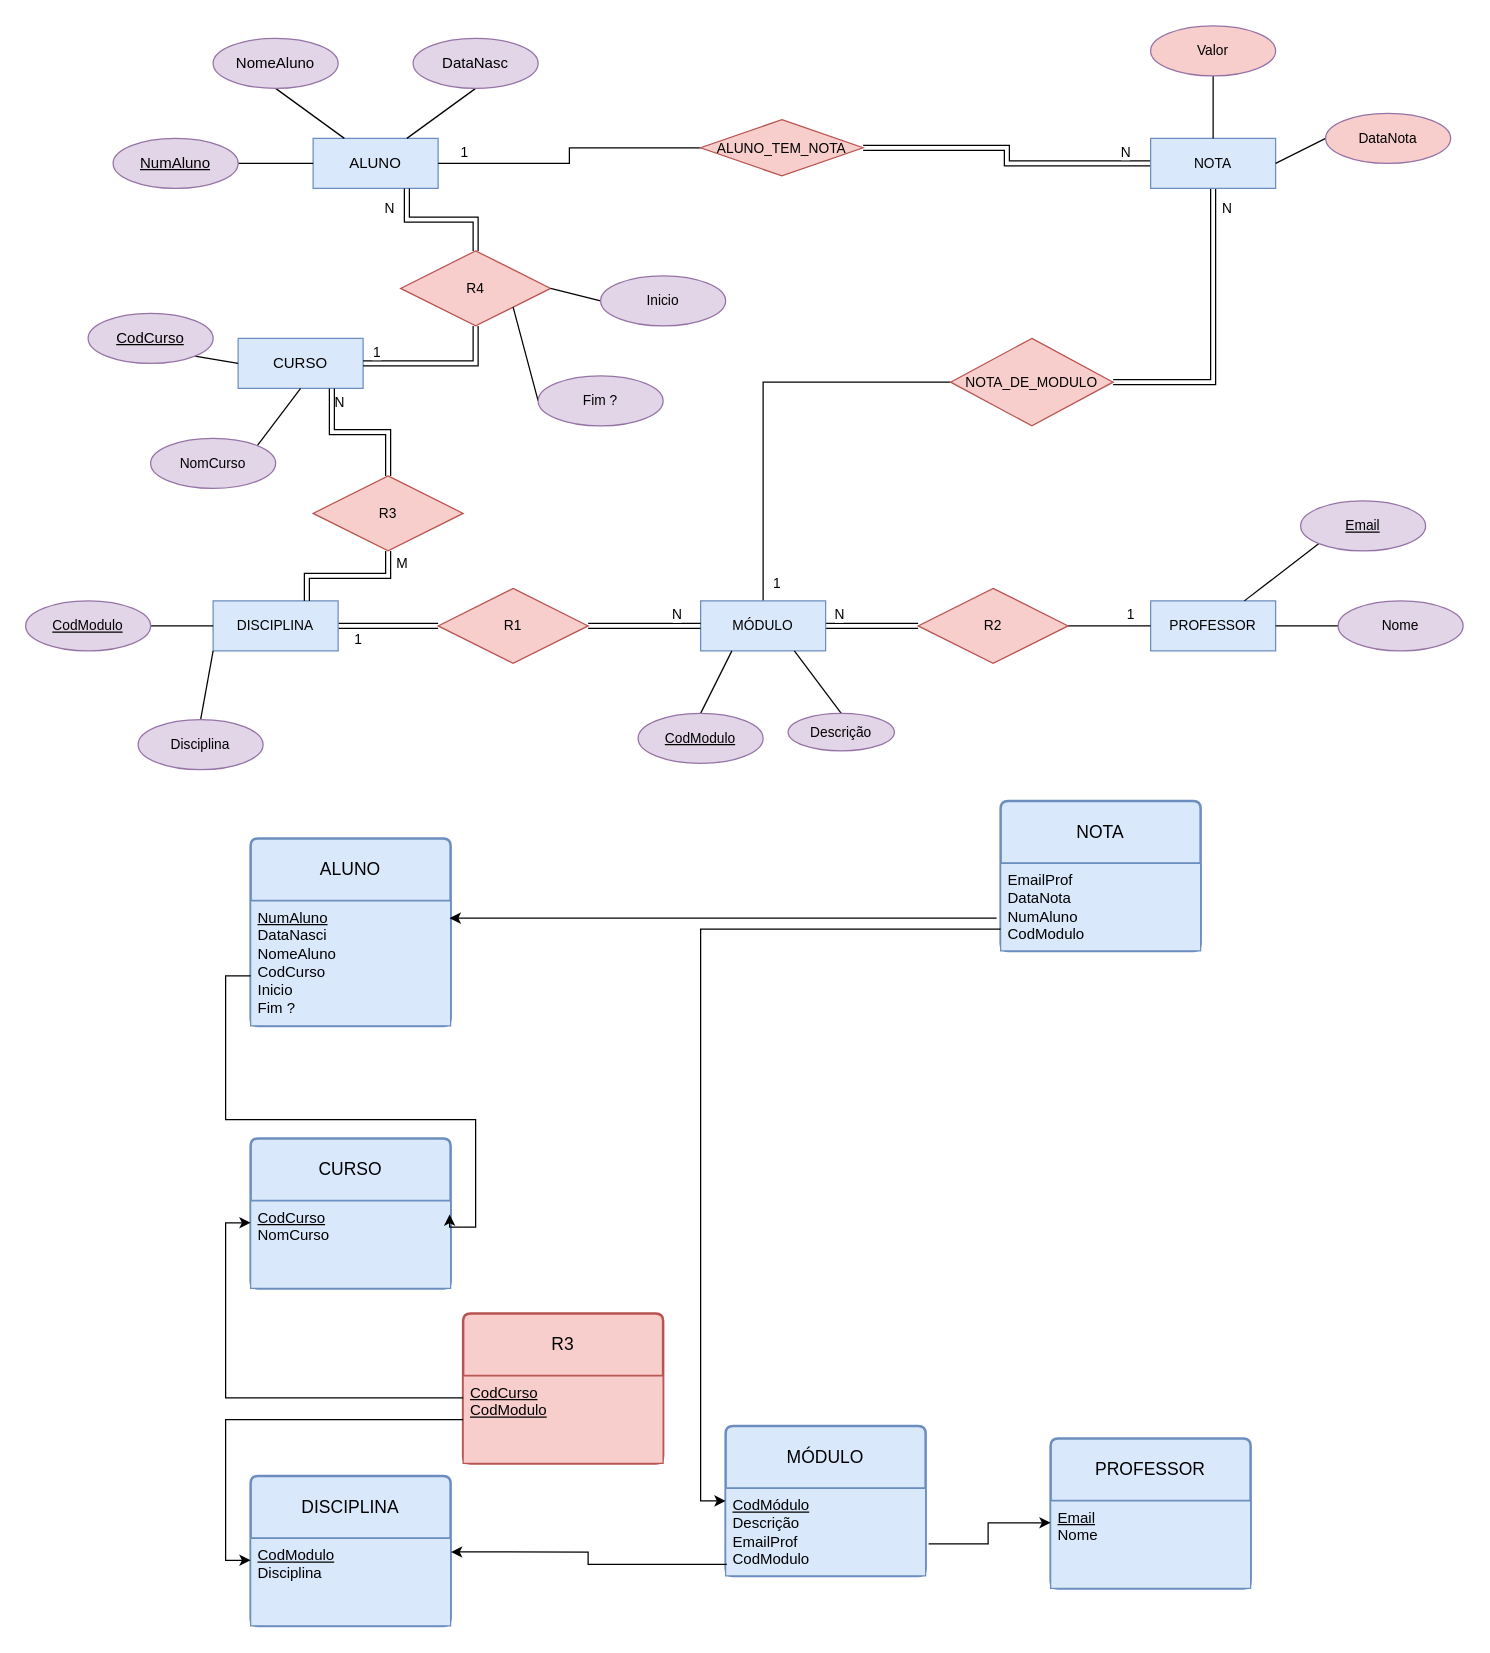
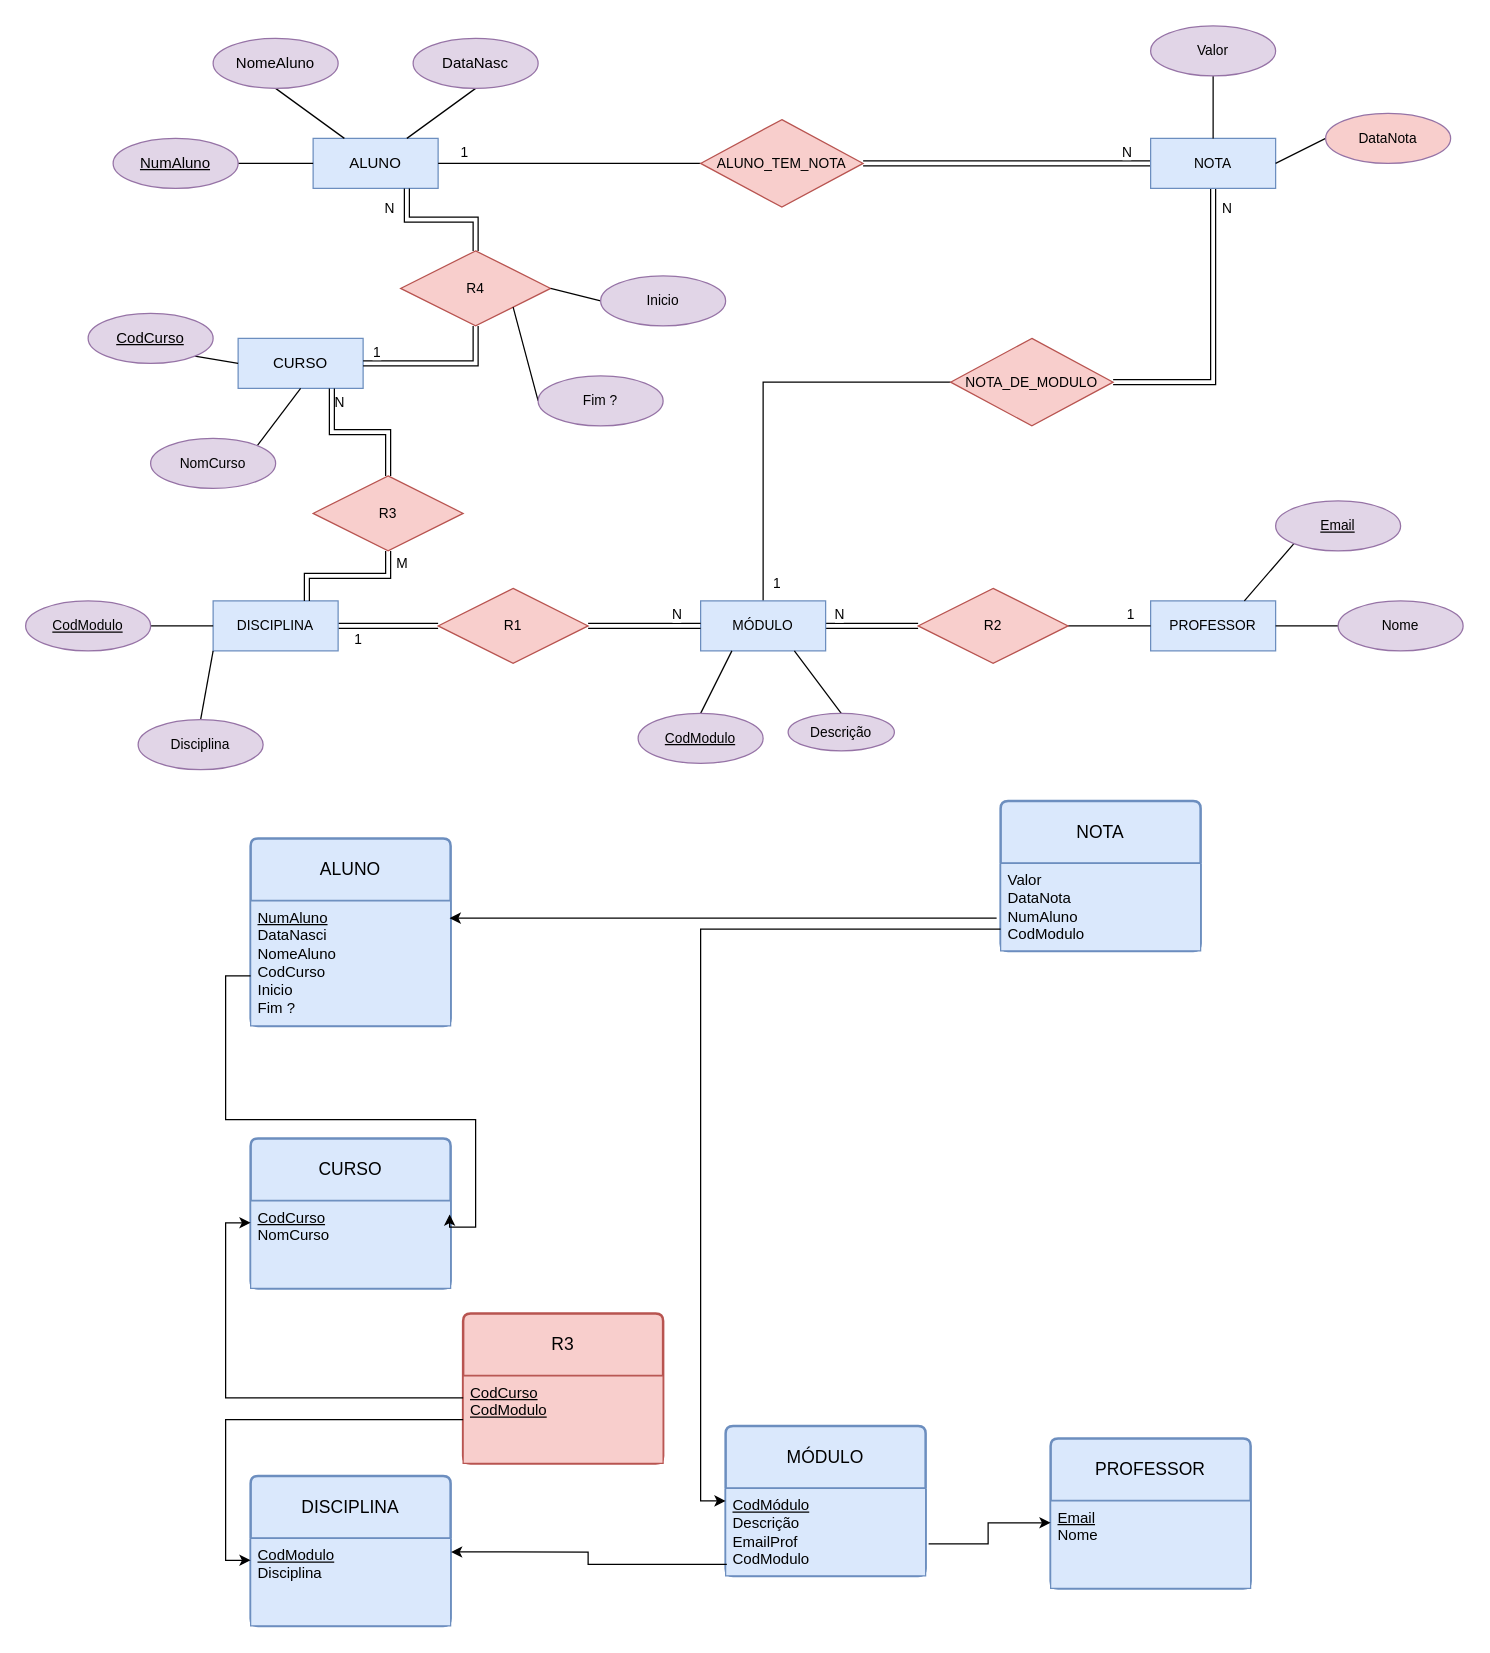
(1213, 51) -> (1213, 51)
(782, 148) -> (782, 163)
(1363, 526) -> (1338, 526)
(1044, 908) -> (1044, 908)
